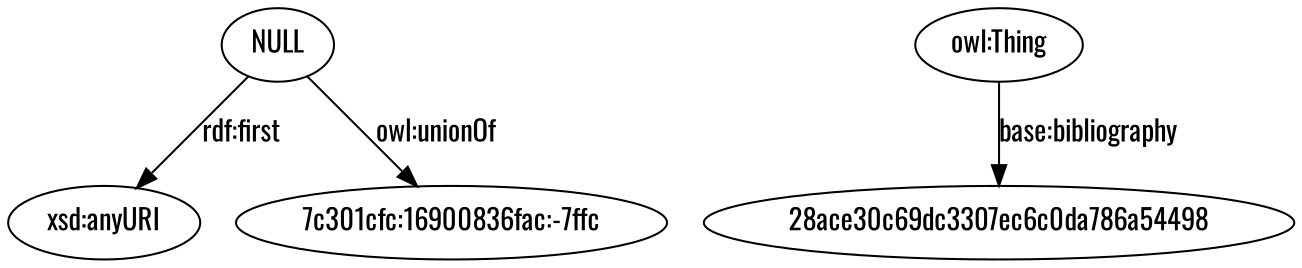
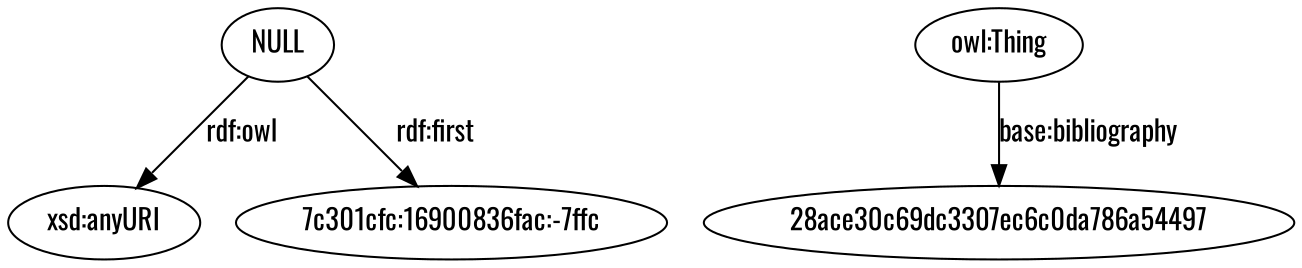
(242, 134) -> (242, 134)
(436, 134) -> (436, 134)
(999, 223) -> (999, 223)
